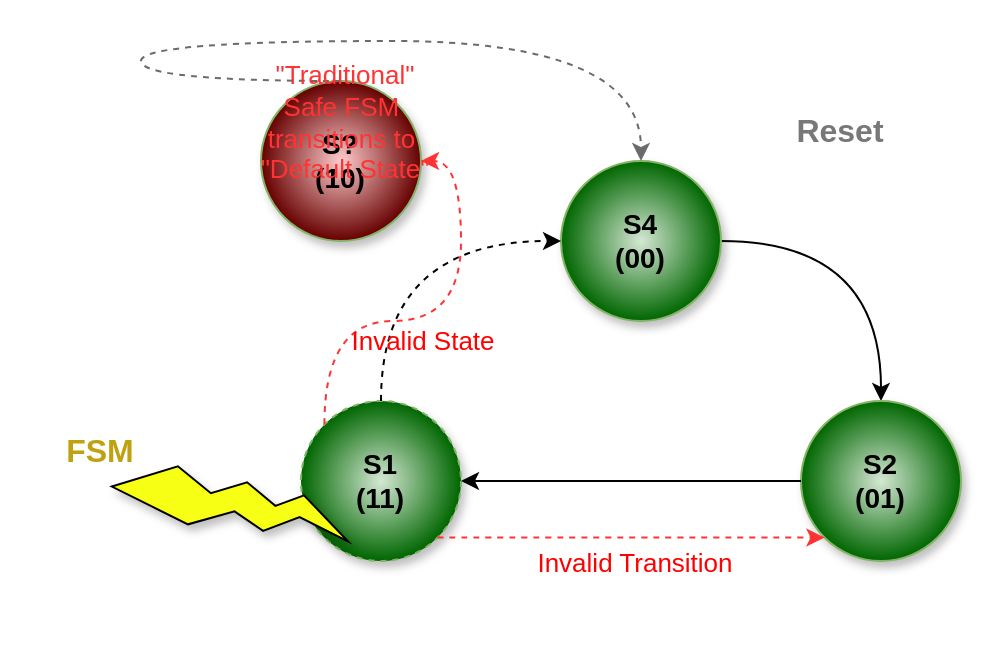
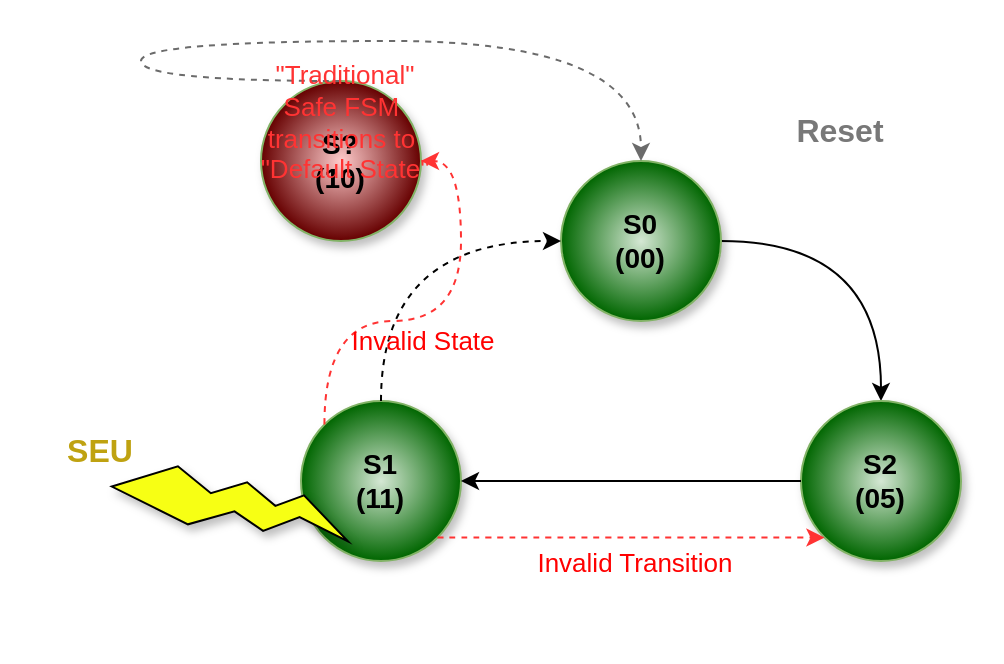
(641, 241) -> (641, 241)
(101, 451) -> (101, 451)
(381, 481) -> (381, 481)
(881, 481) -> (881, 481)
